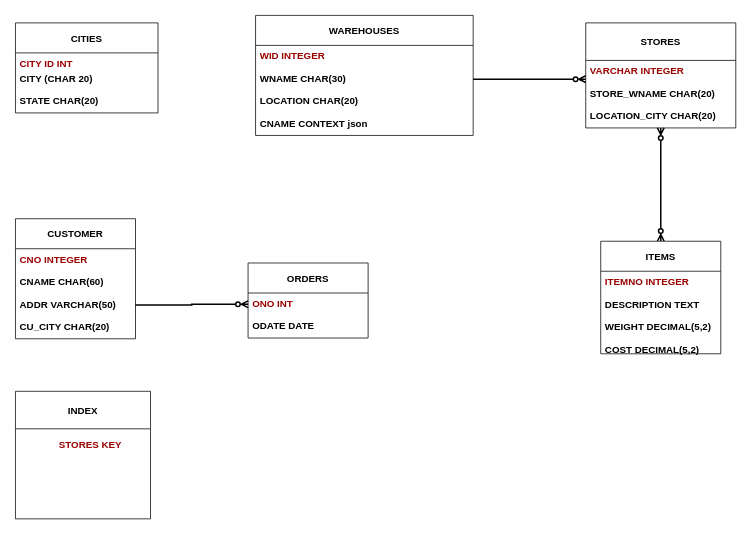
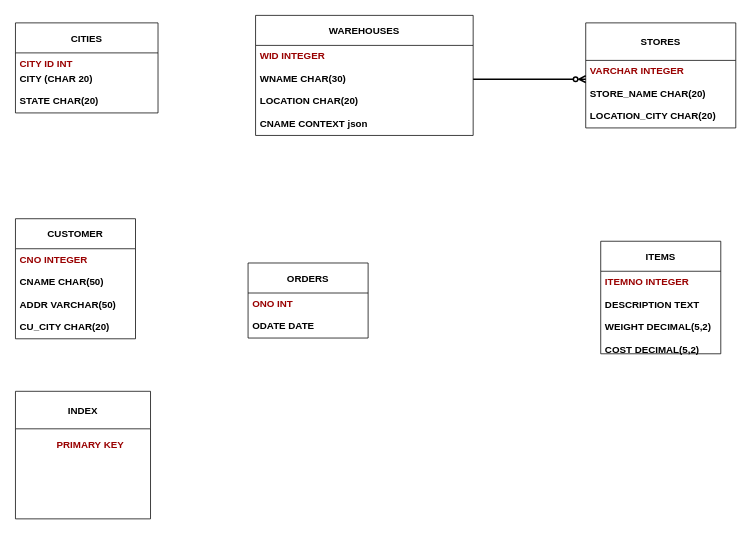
(643, 94) -> (640, 94)
(660, 184) -> none
(56, 282) -> (56, 282)
(187, 305) -> none
(90, 444) -> (90, 444)
